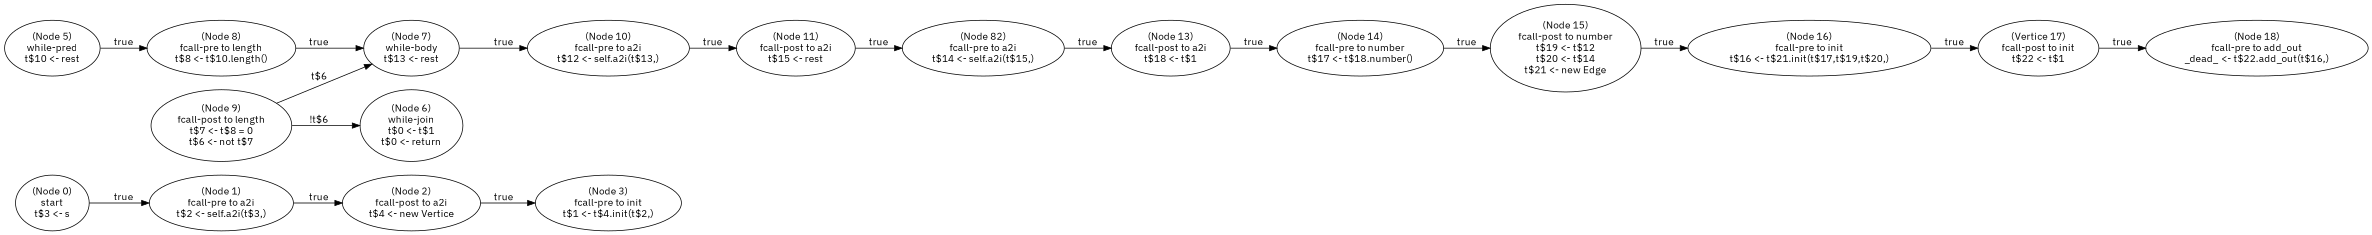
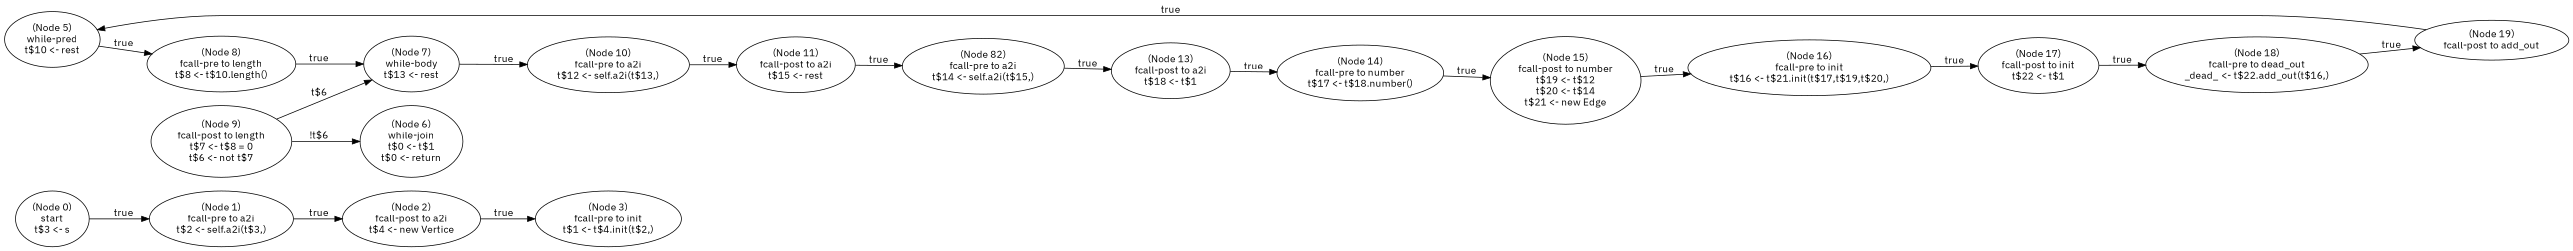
none -> (2492, 40)
(2038, 48) -> (2038, 66)
(2257, 48) -> (2257, 65)
